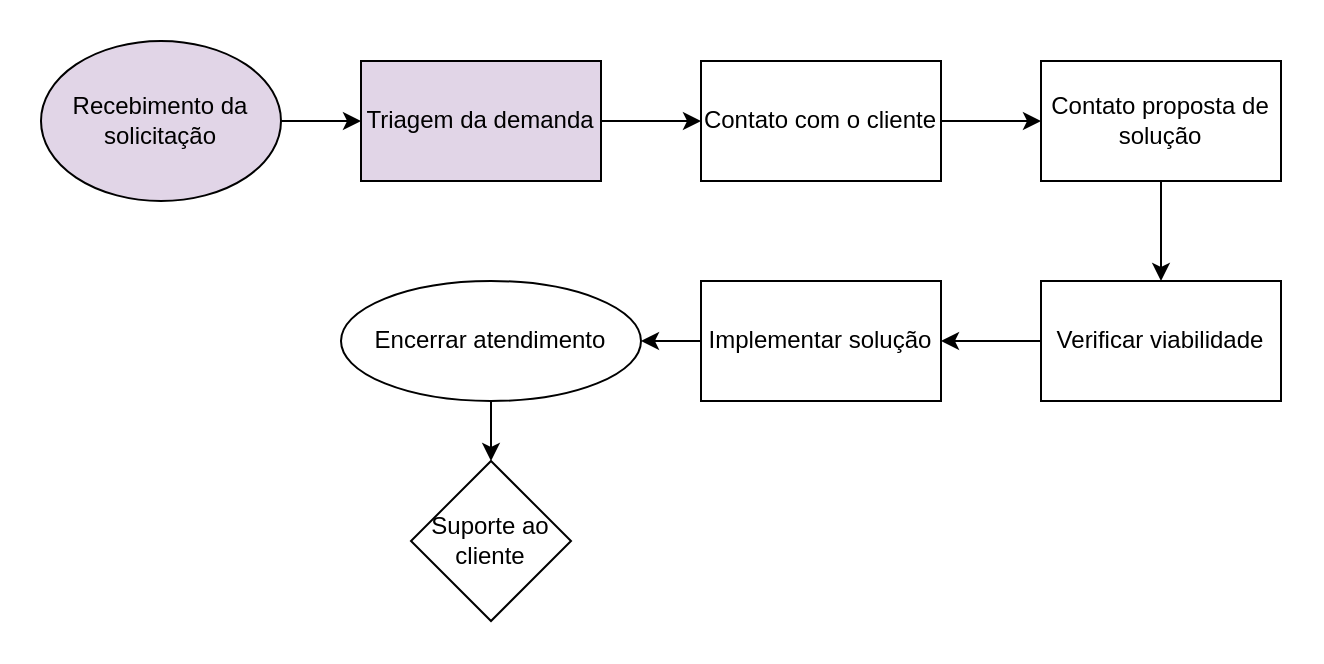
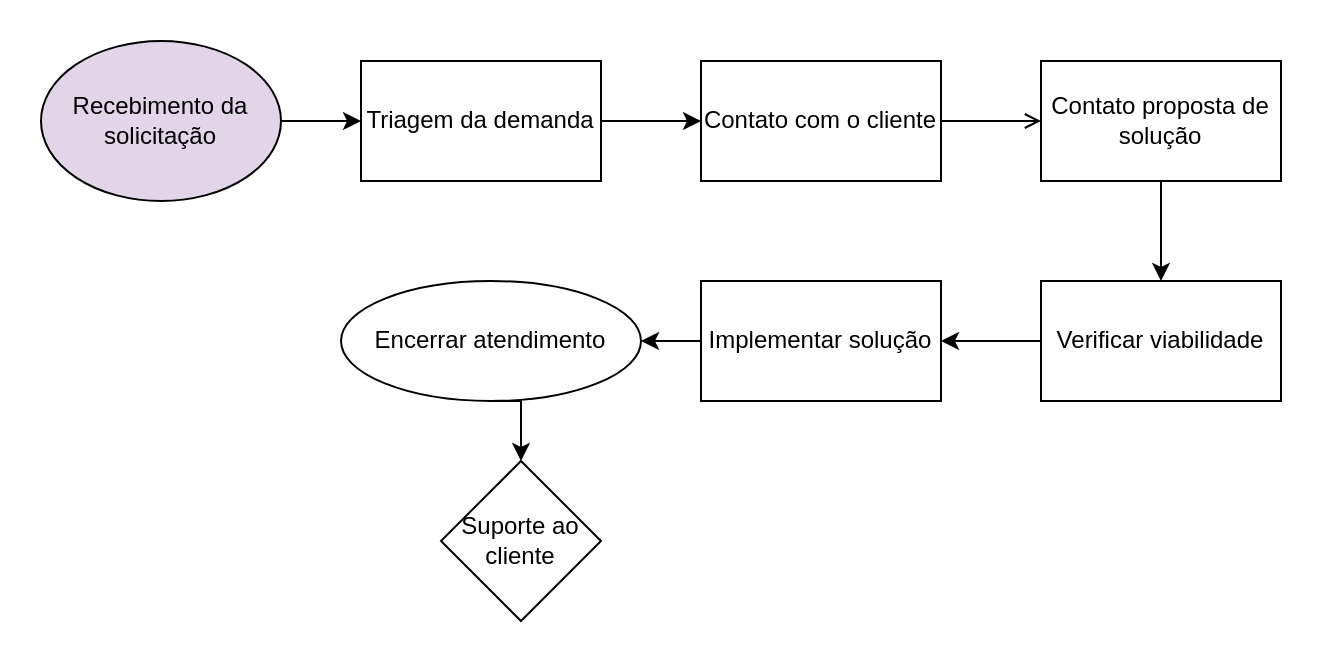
(481, 121) -> (481, 121)
(1026, 121) -> (1028, 121)
(491, 541) -> (521, 541)
